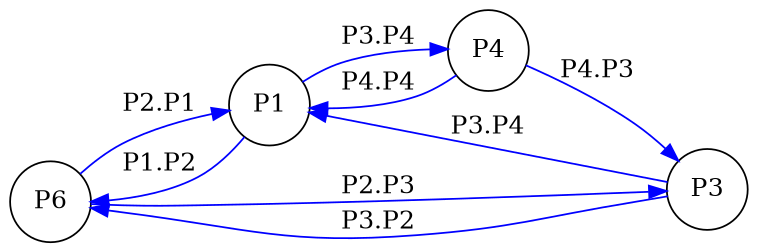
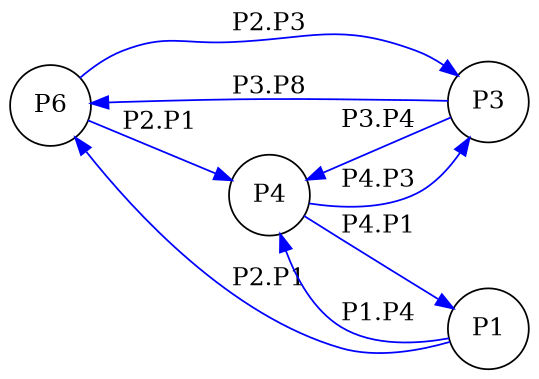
(379, 37) -> (379, 314)
(379, 83) -> (379, 226)
(142, 135) -> (152, 147)
(497, 149) -> (387, 145)
(160, 164) -> (269, 279)
(379, 222) -> (269, 87)
